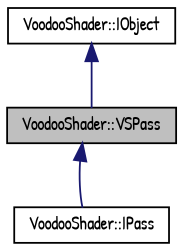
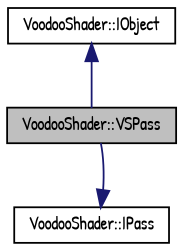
(80, 184) -> (103, 166)
